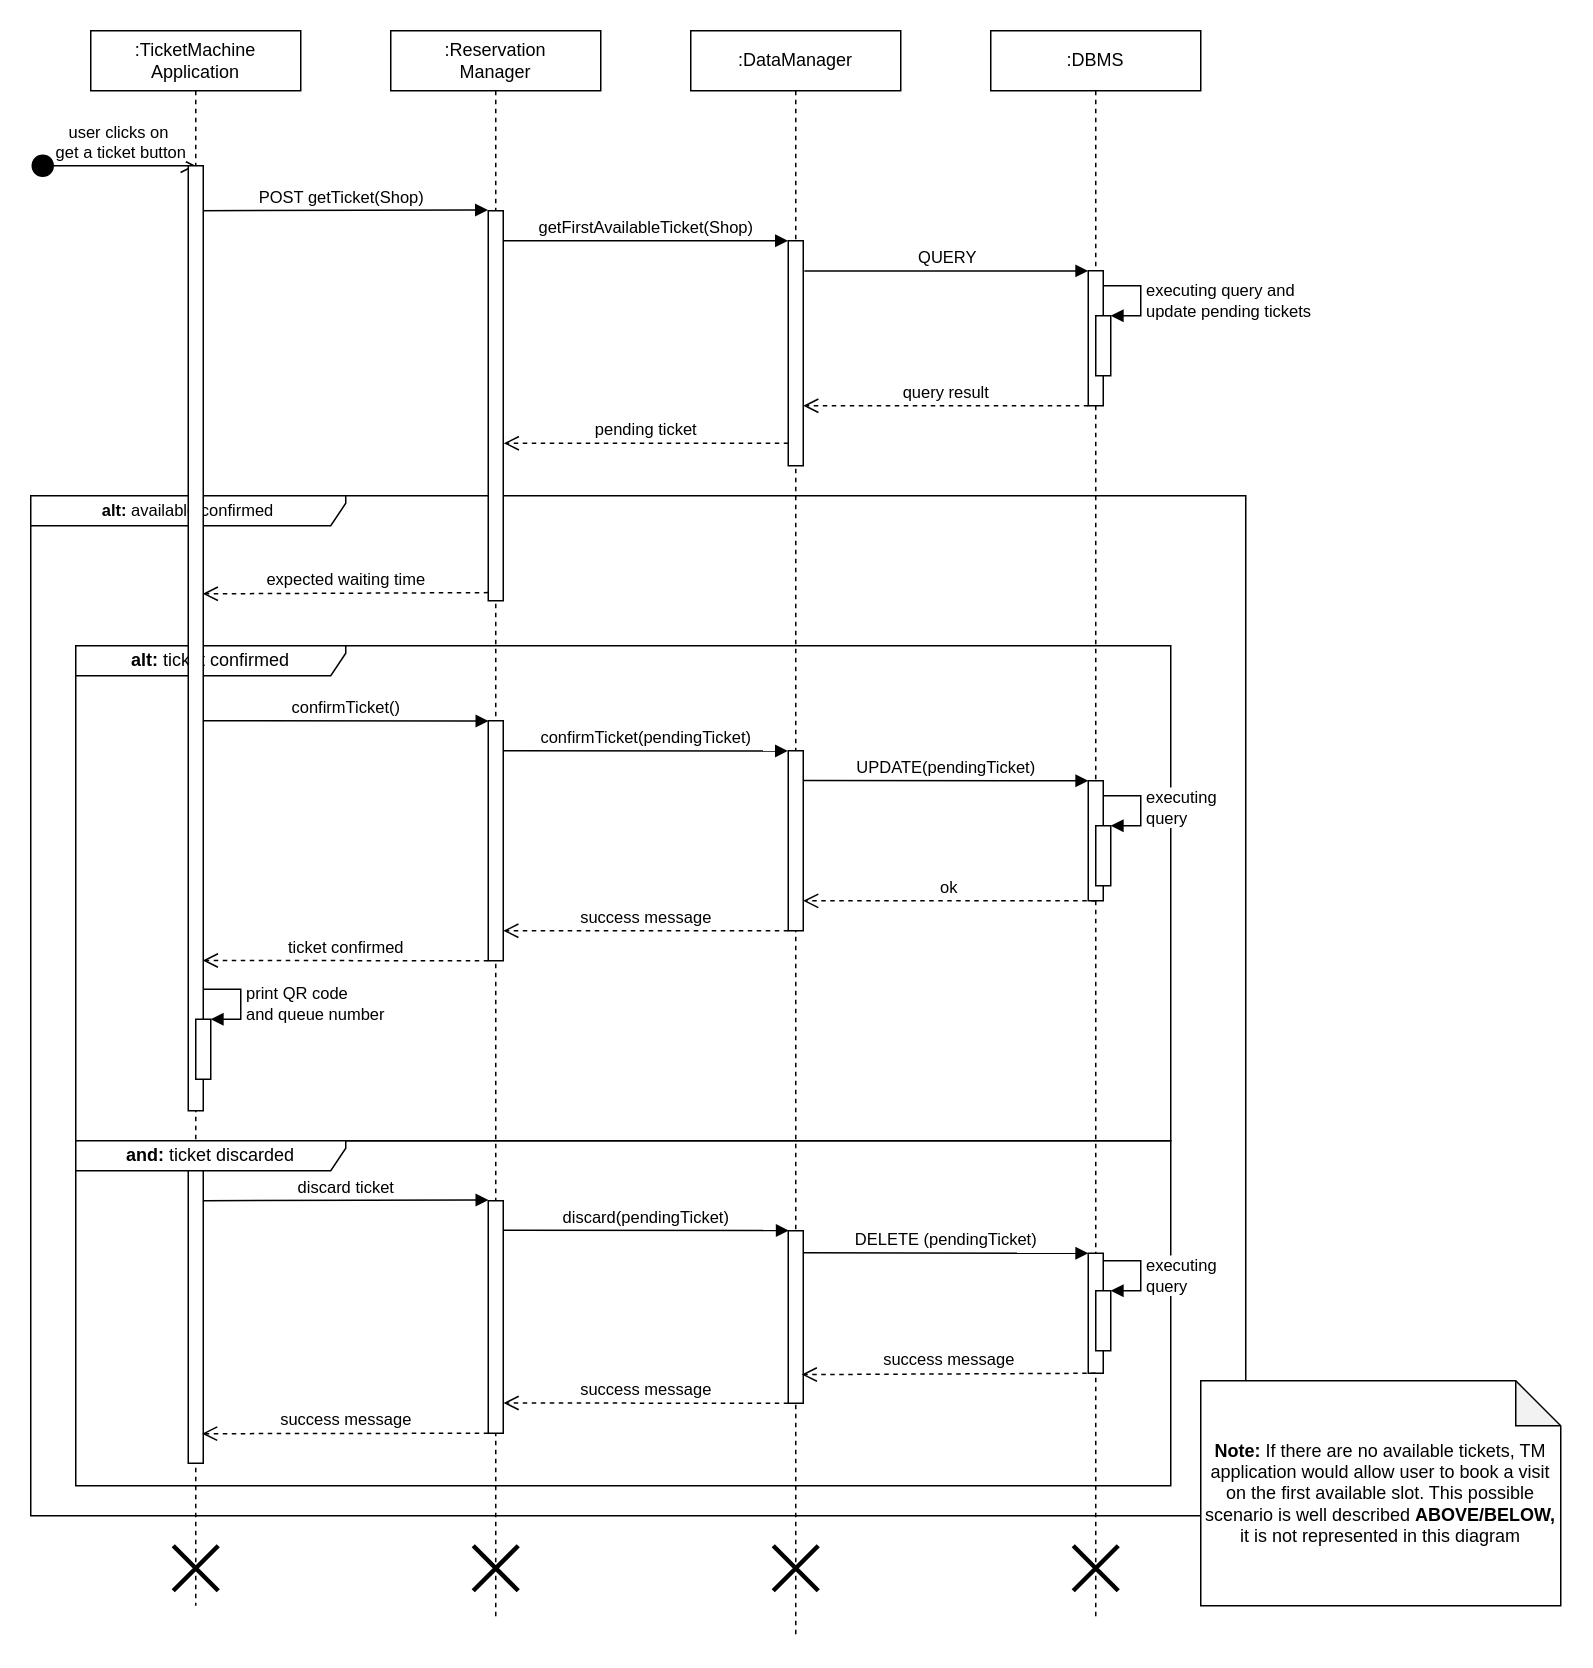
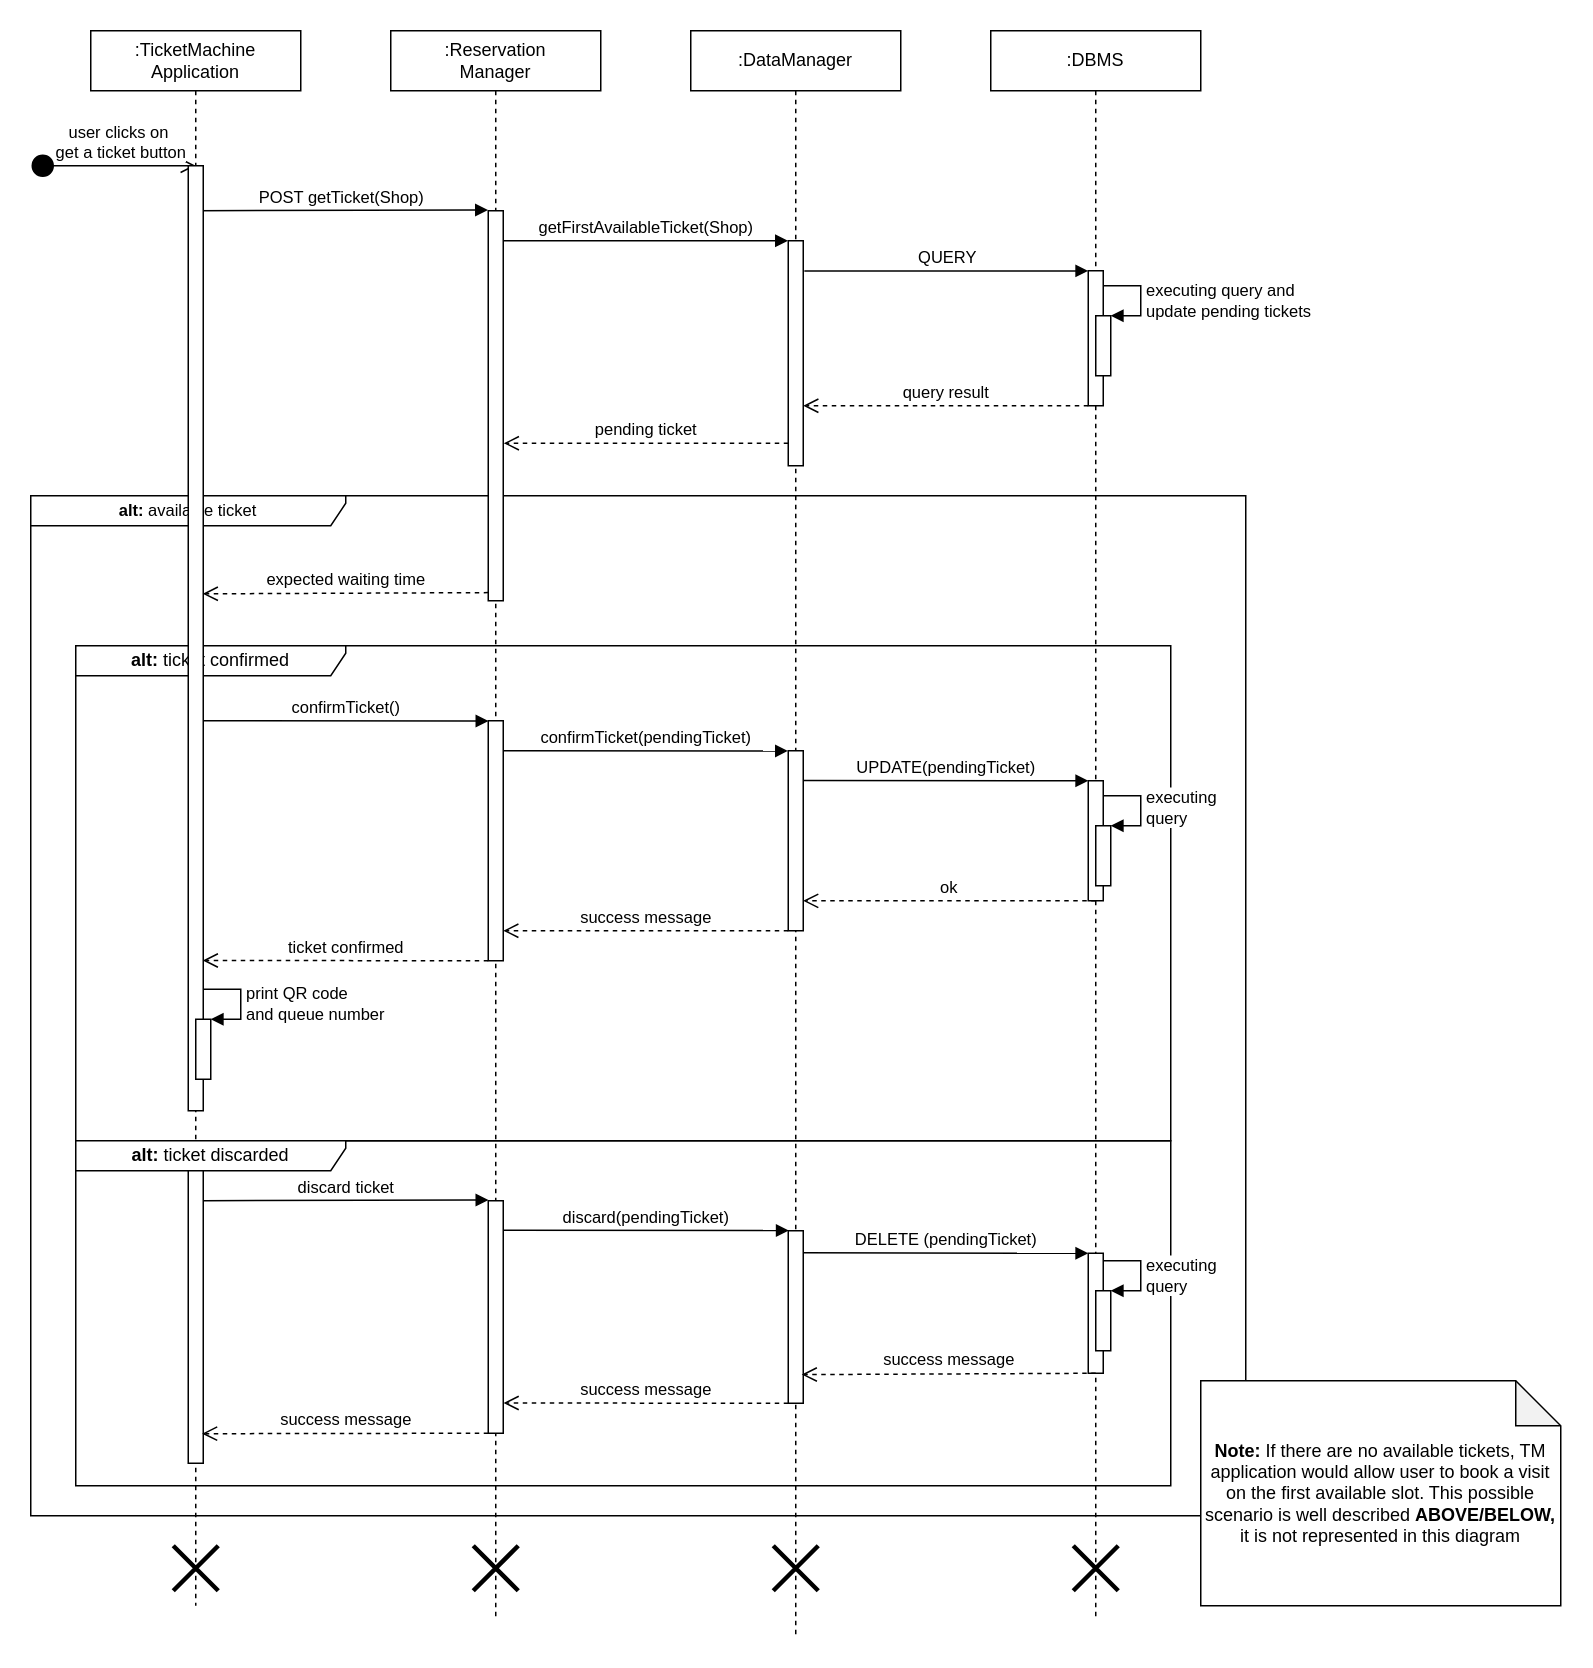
(188, 511) -> (188, 511)
(211, 1156) -> (211, 1156)
